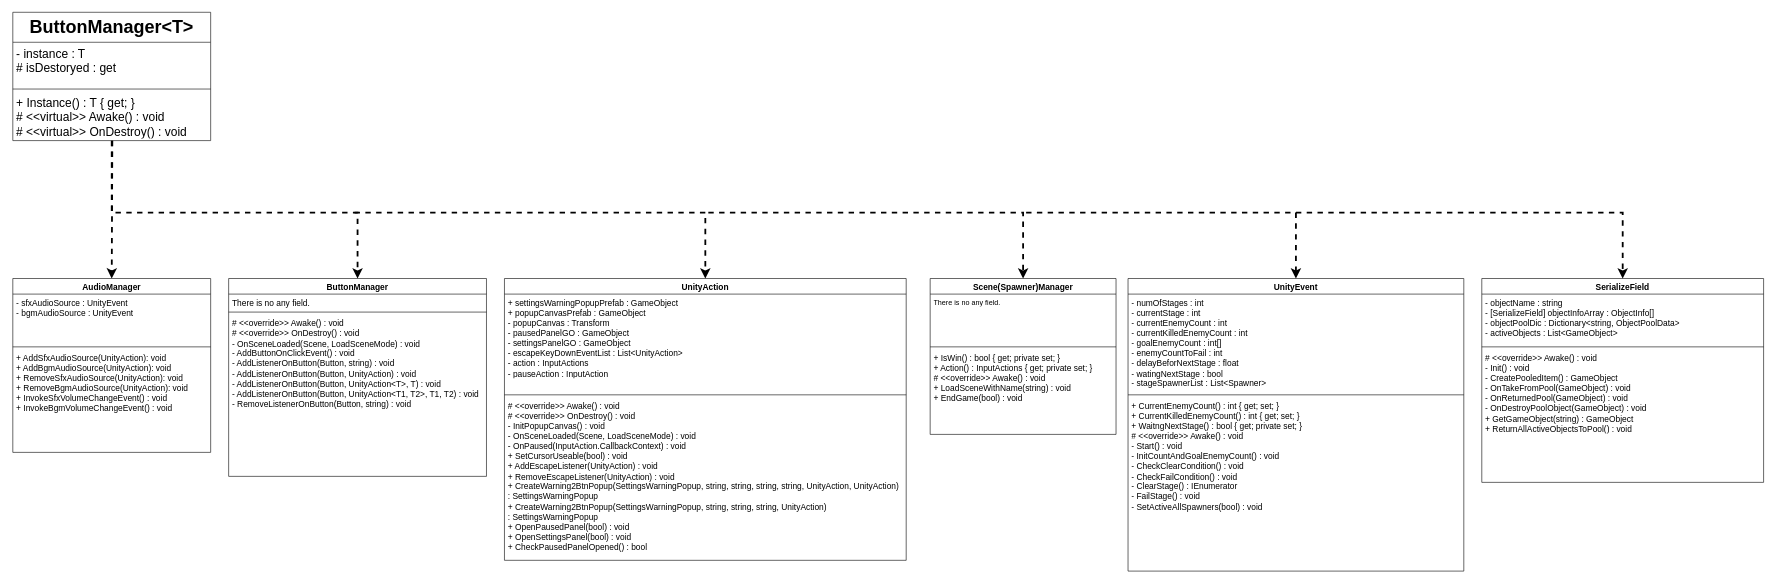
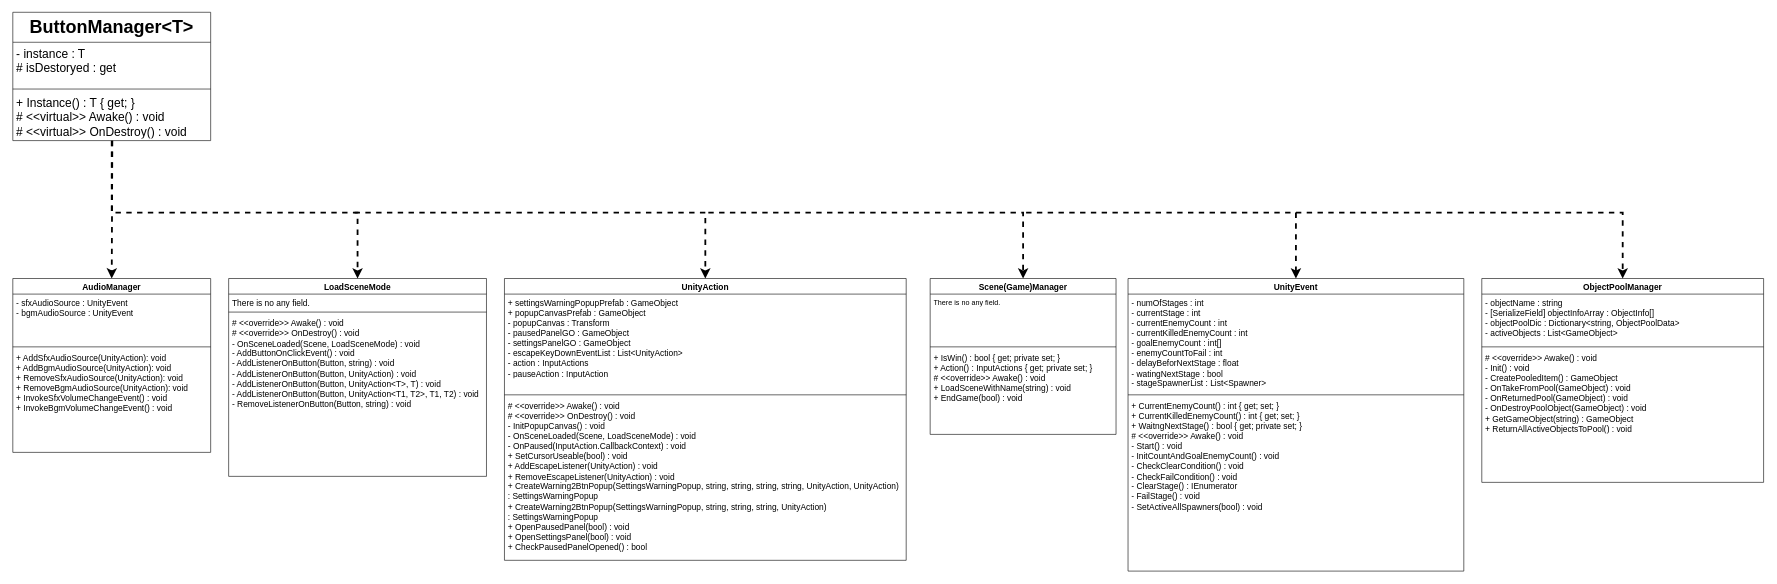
(357, 287) -> (357, 287)
(1023, 287) -> (1023, 287)
(1623, 287) -> (1623, 287)
